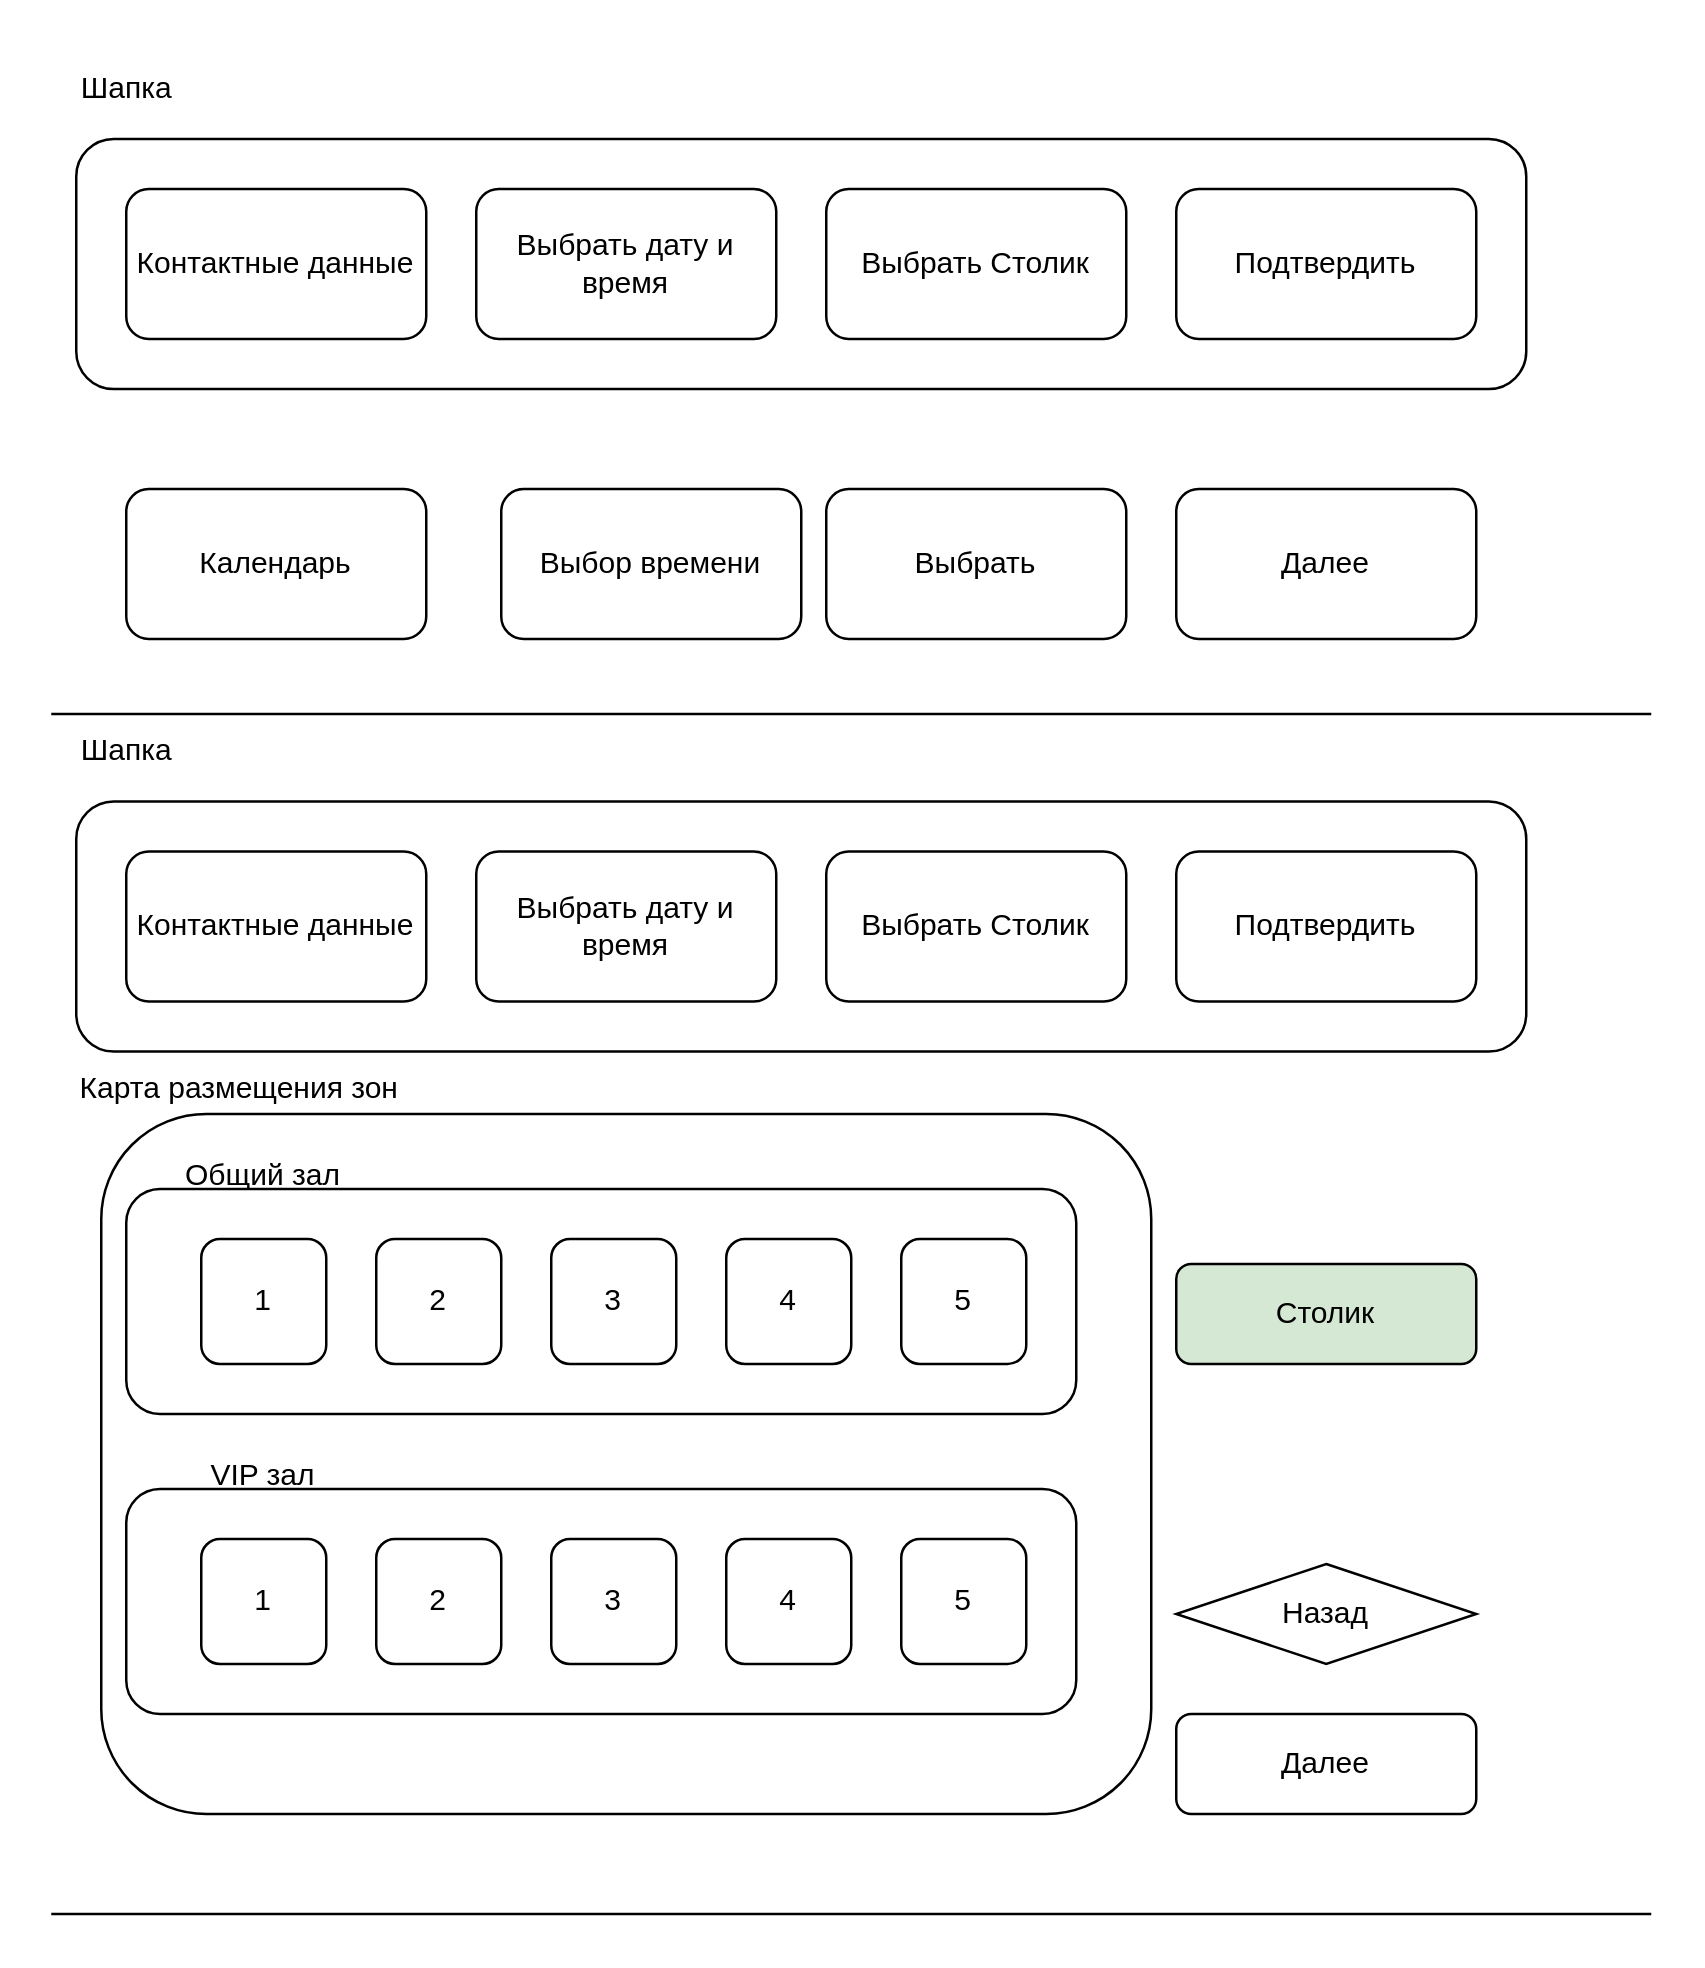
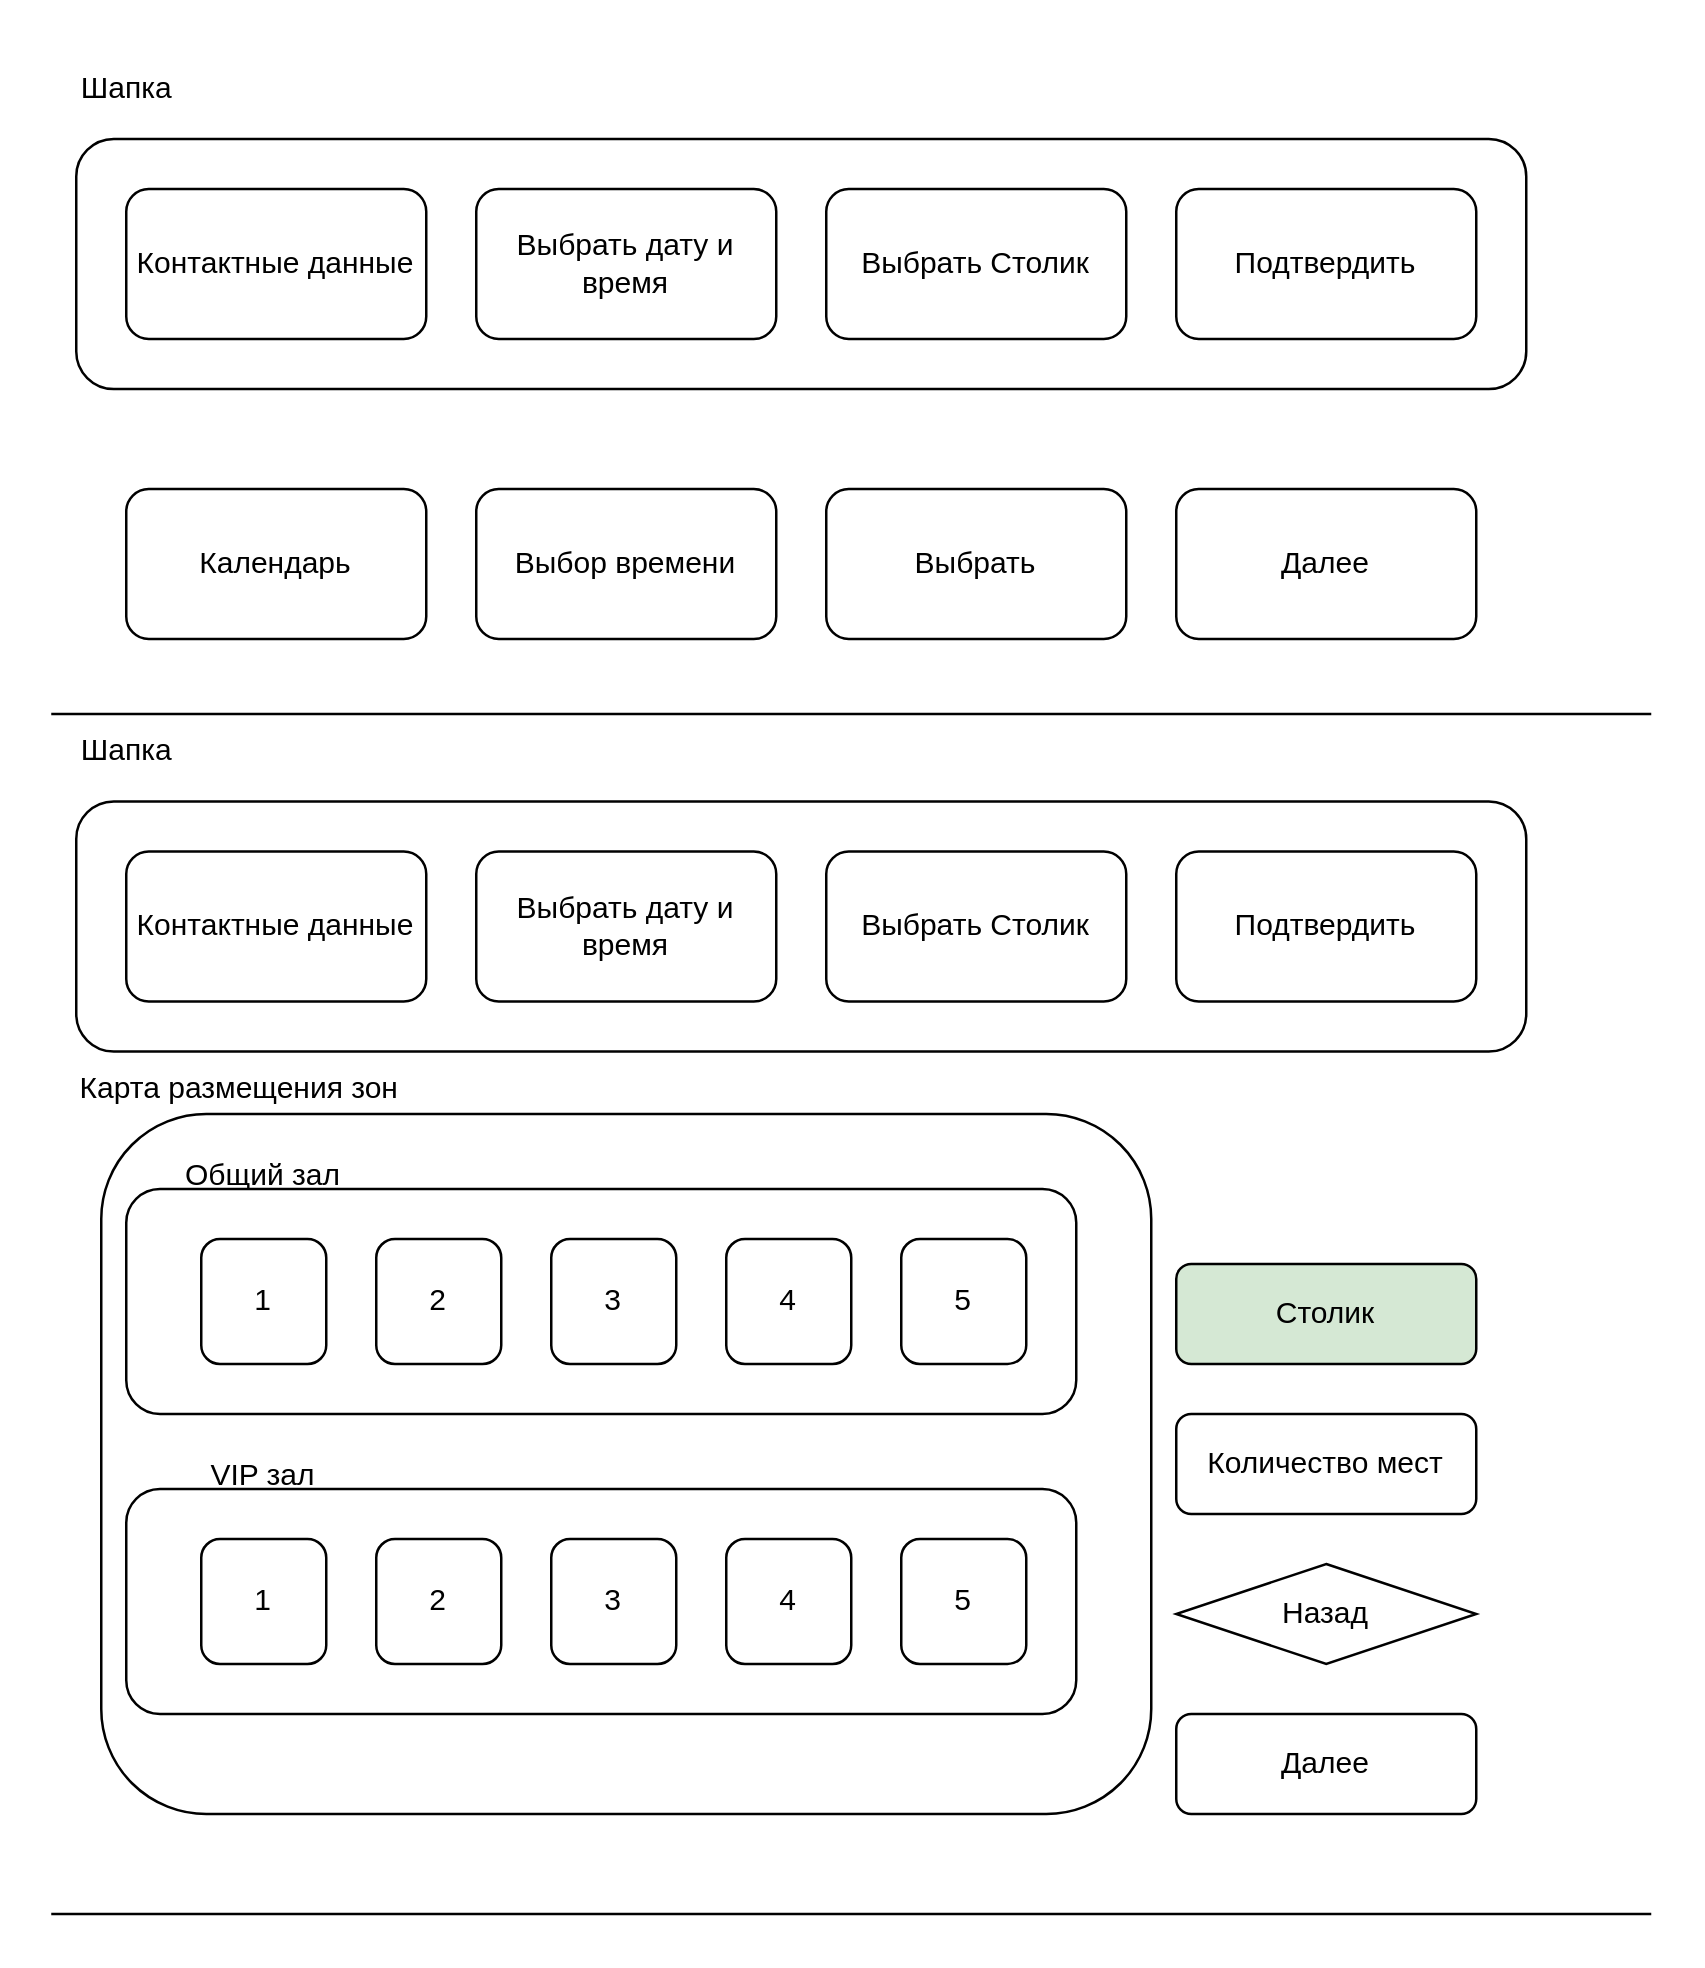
(651, 564) -> (626, 564)
none -> (1326, 1464)
